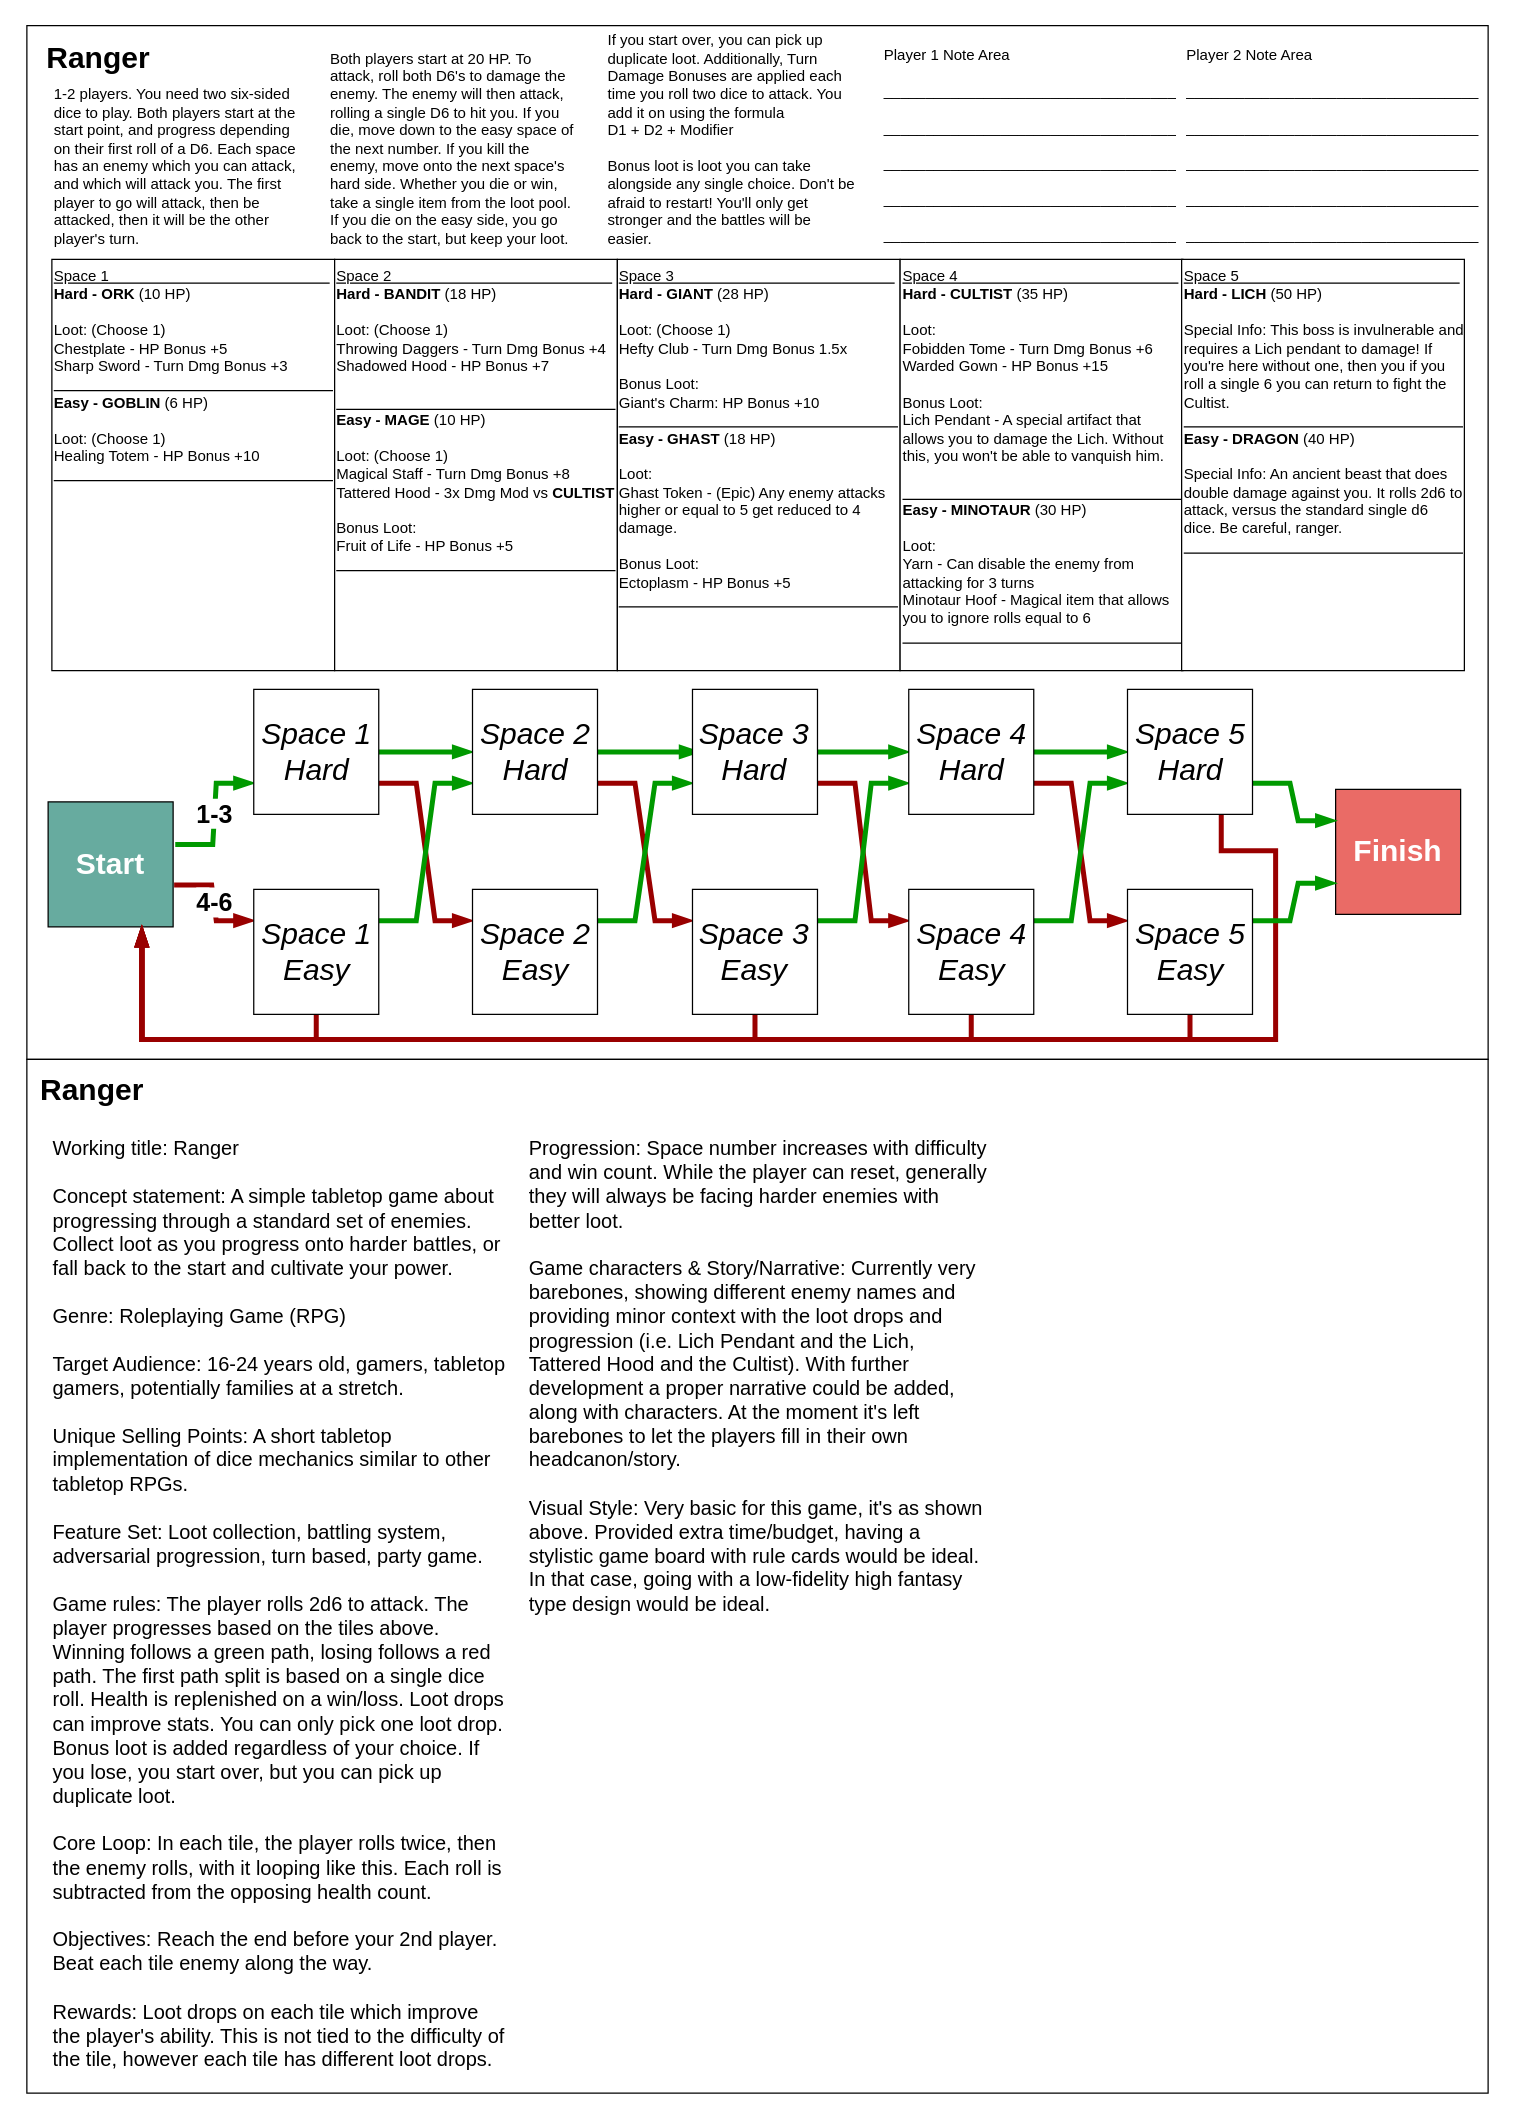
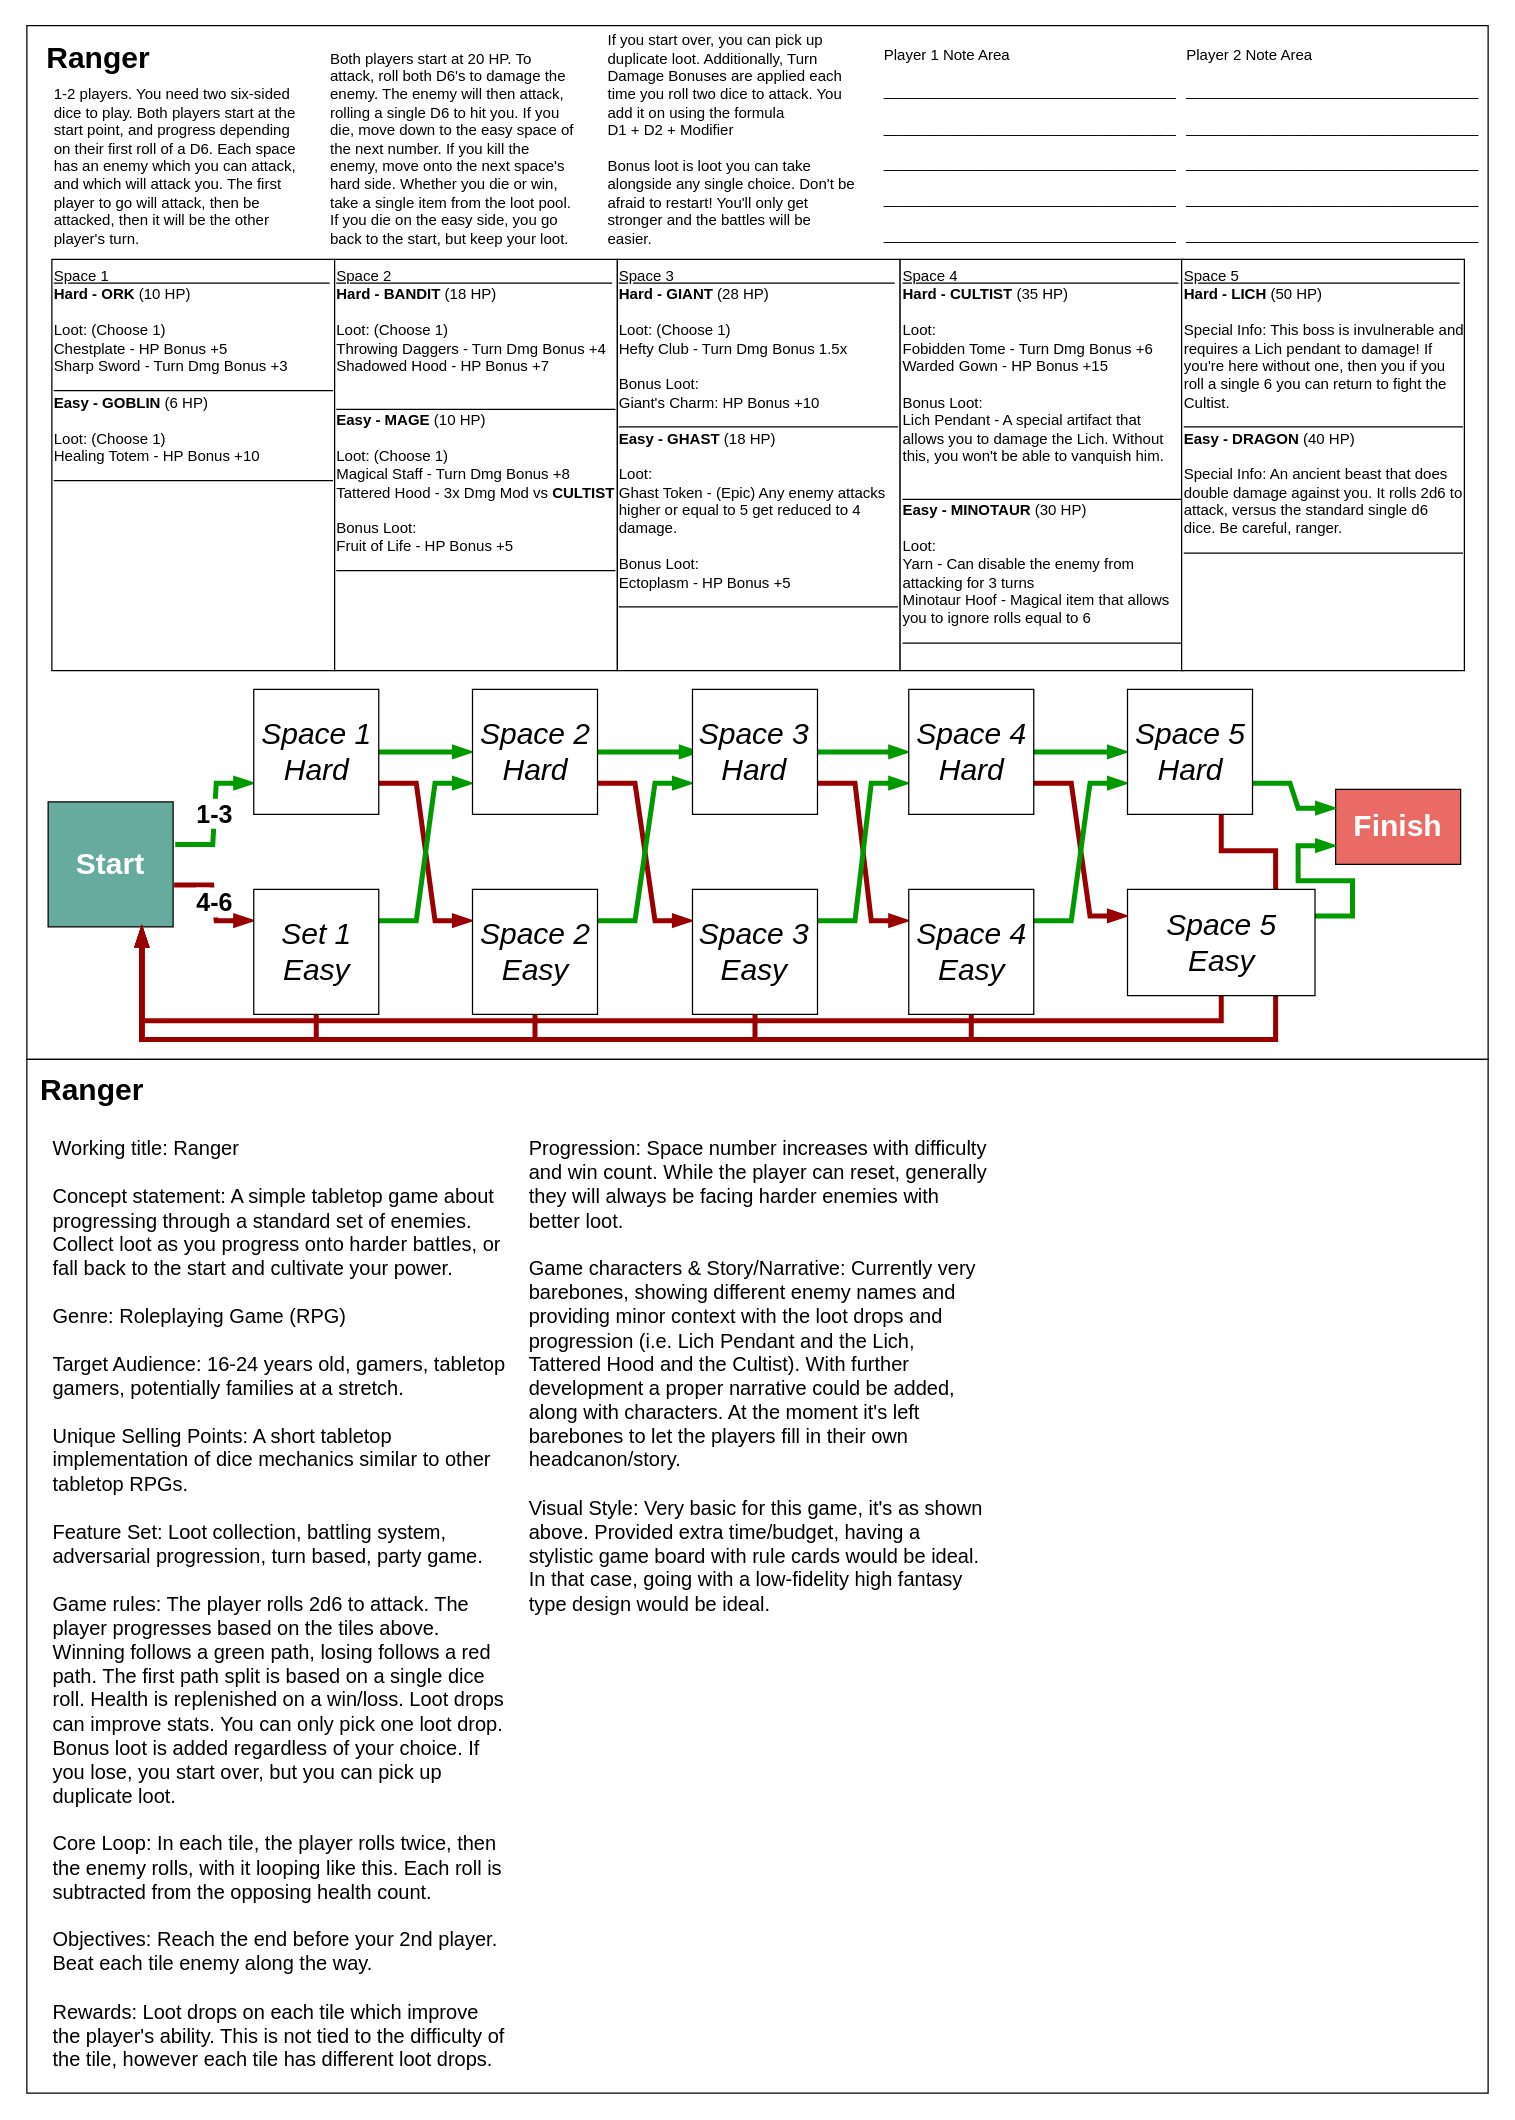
(1398, 852) -> (1398, 827)
(317, 952) -> (317, 952)
(1190, 952) -> (1221, 943)
none -> (535, 1025)
